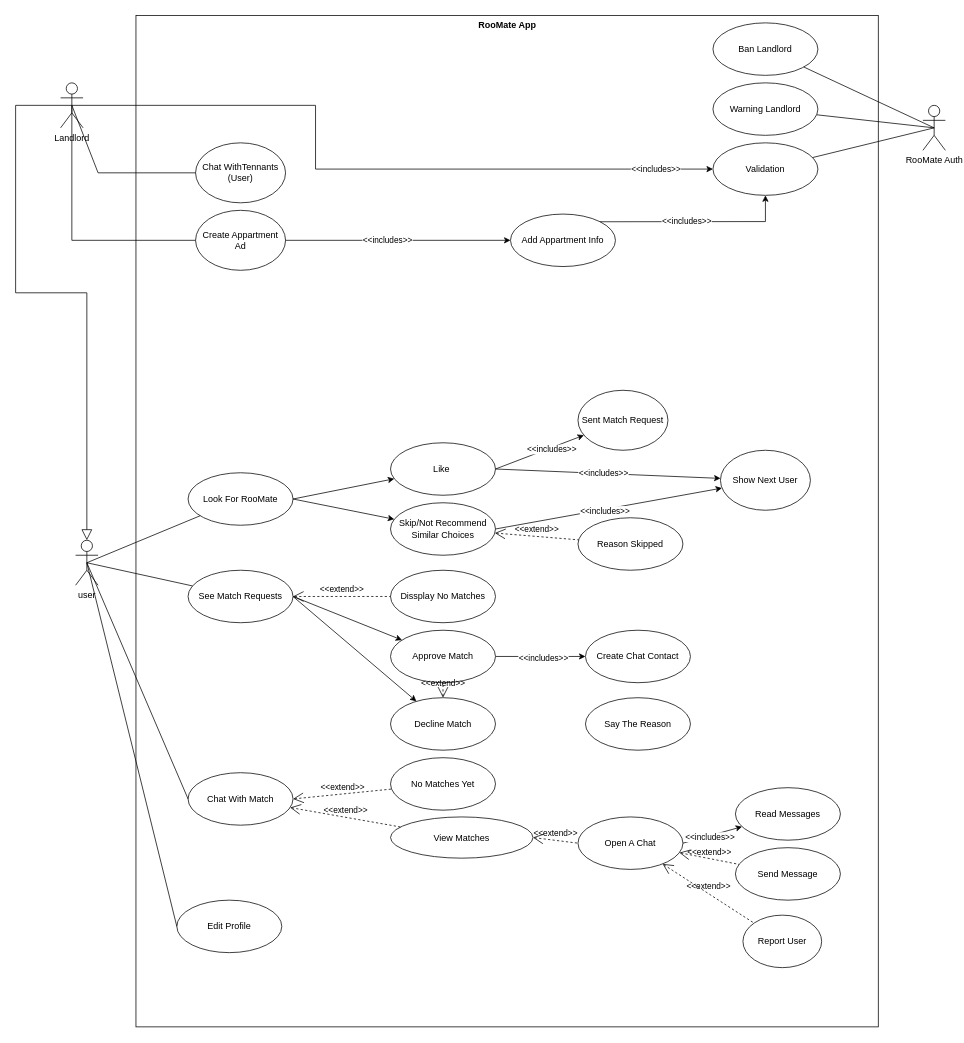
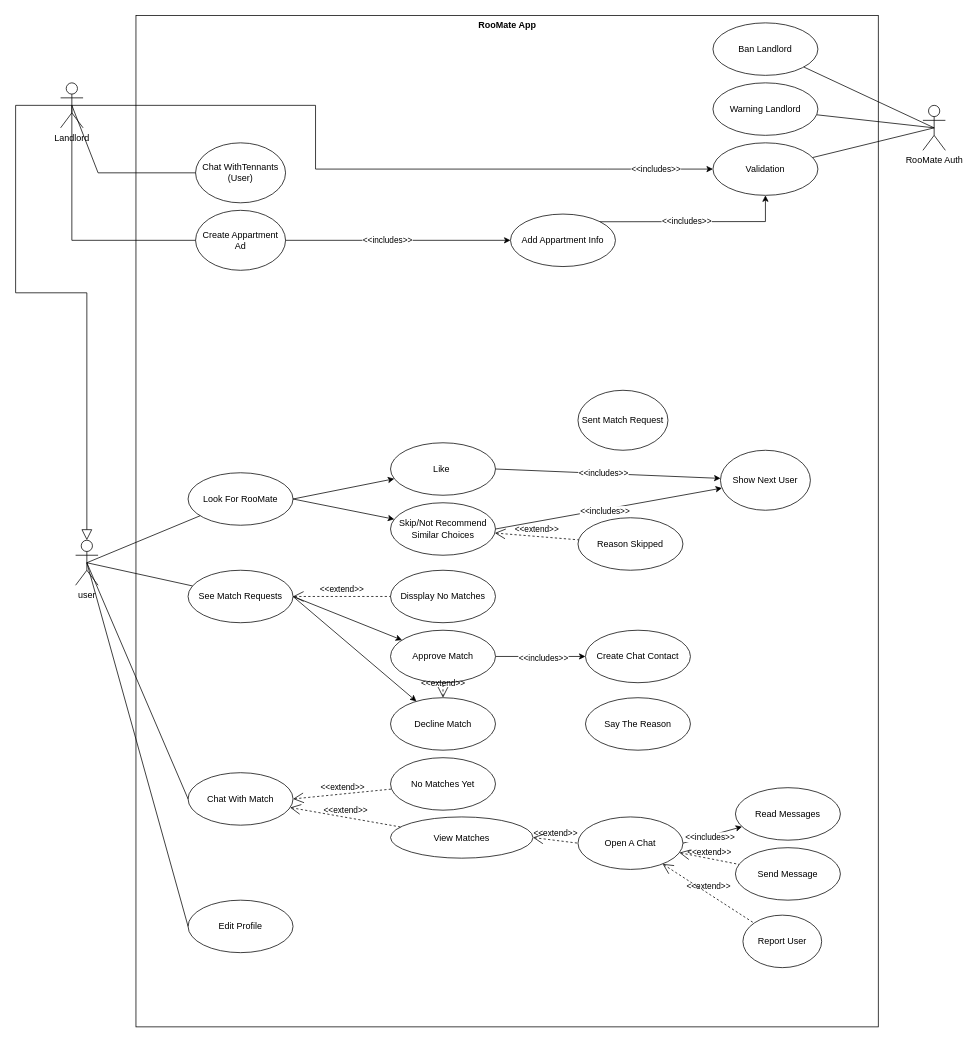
(538, 453) -> none
(229, 927) -> (240, 927)
